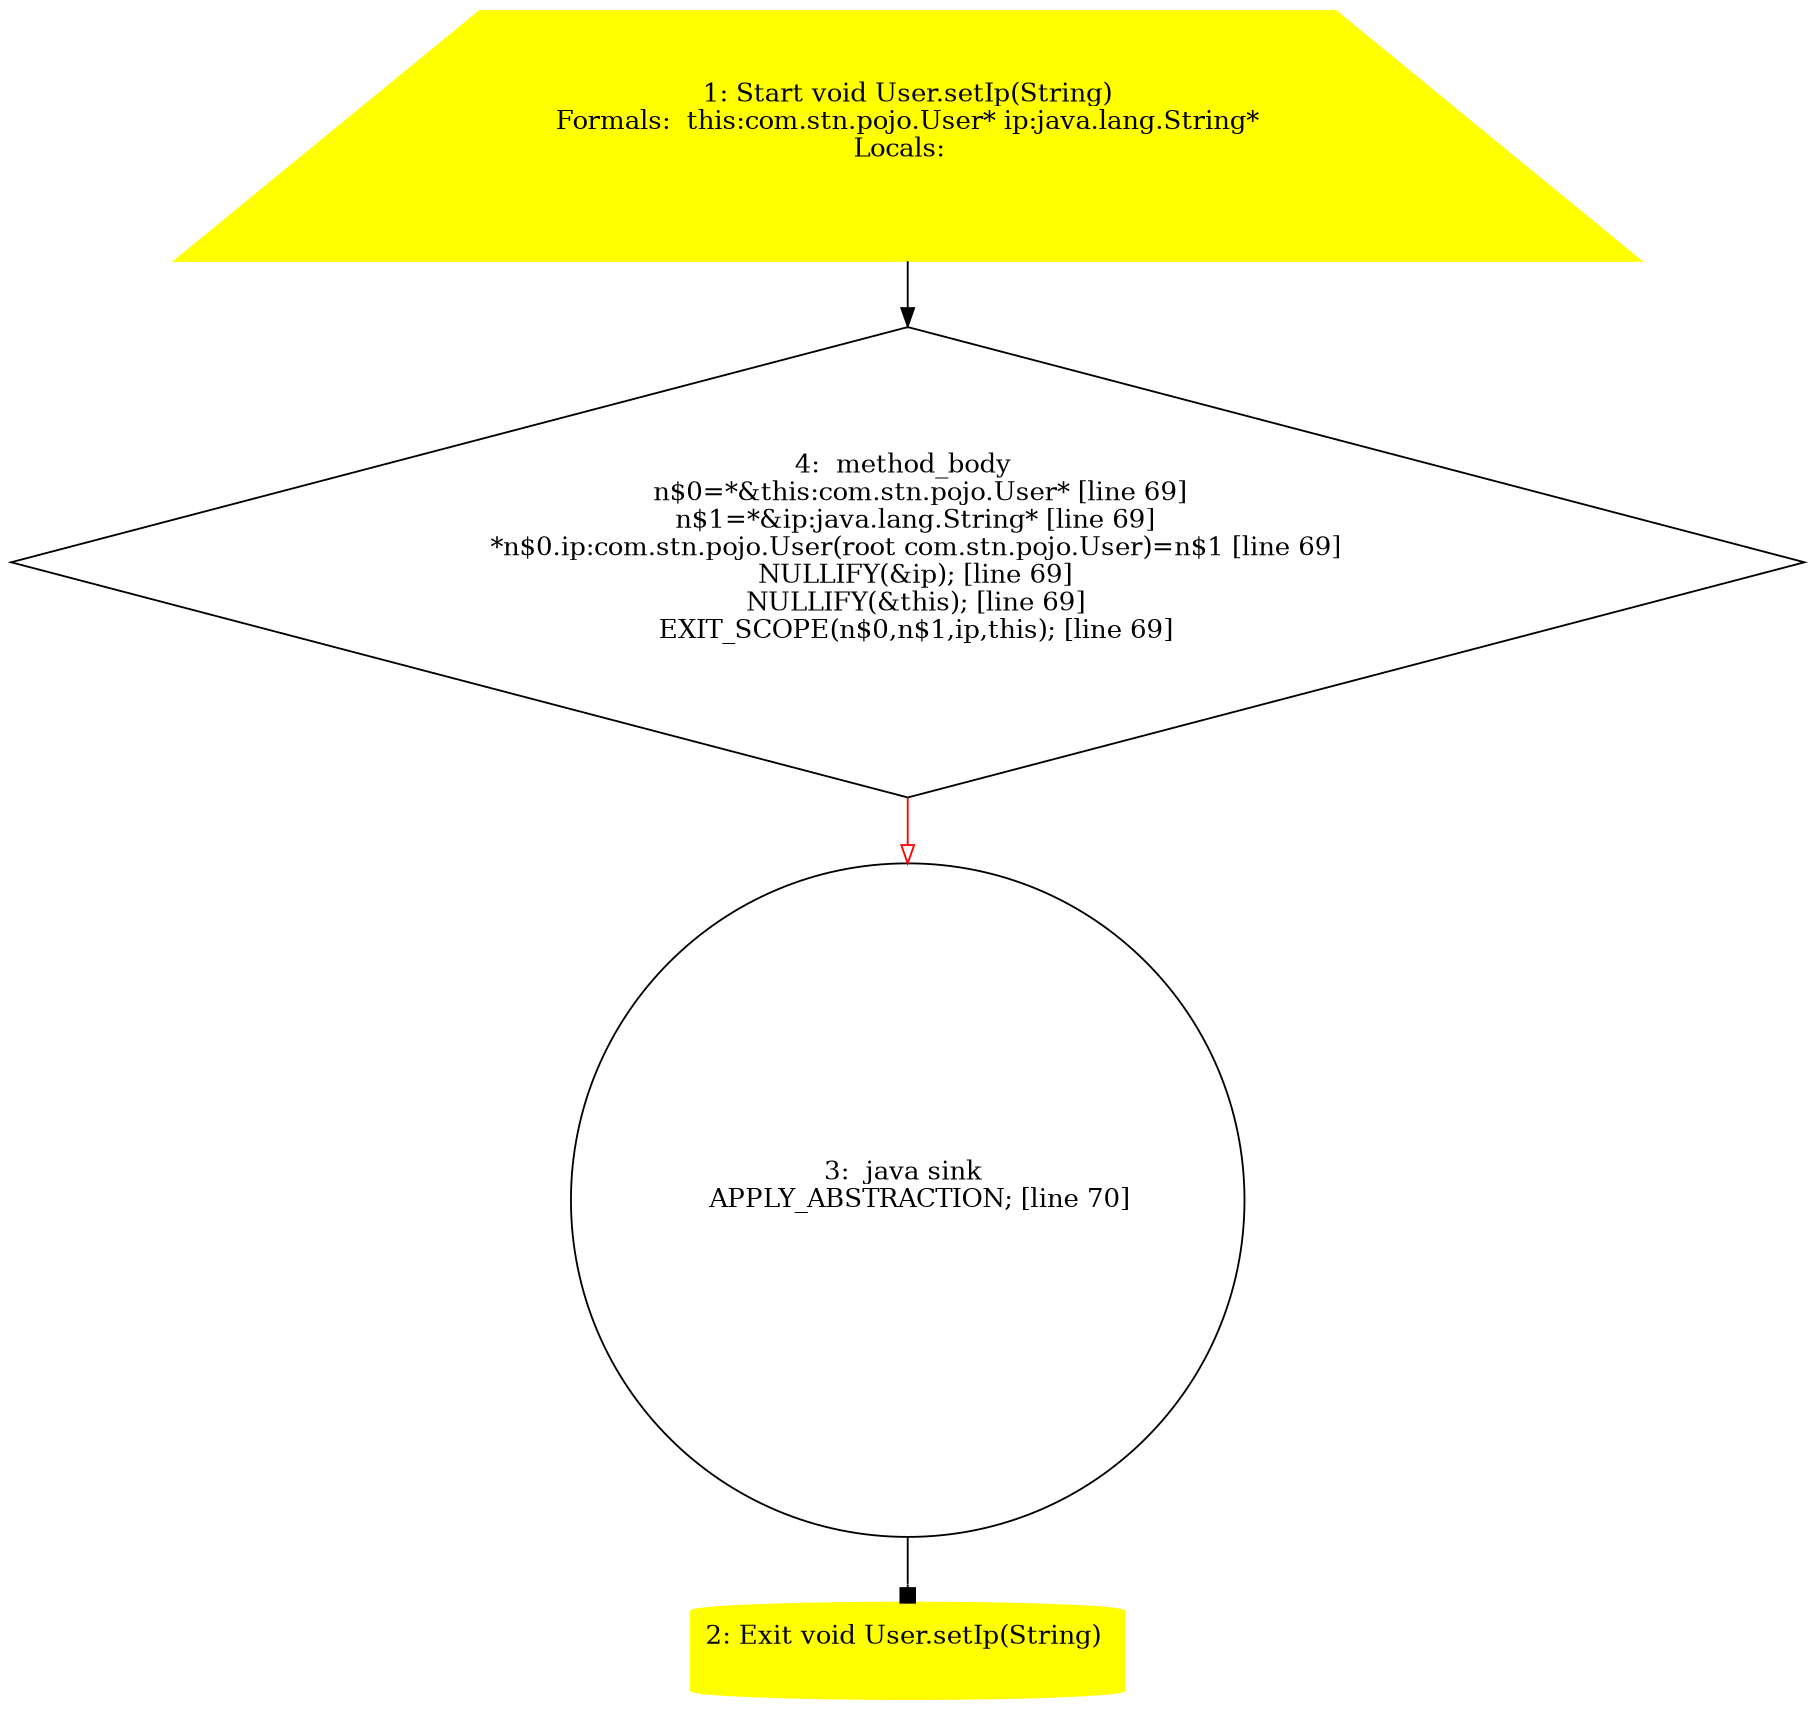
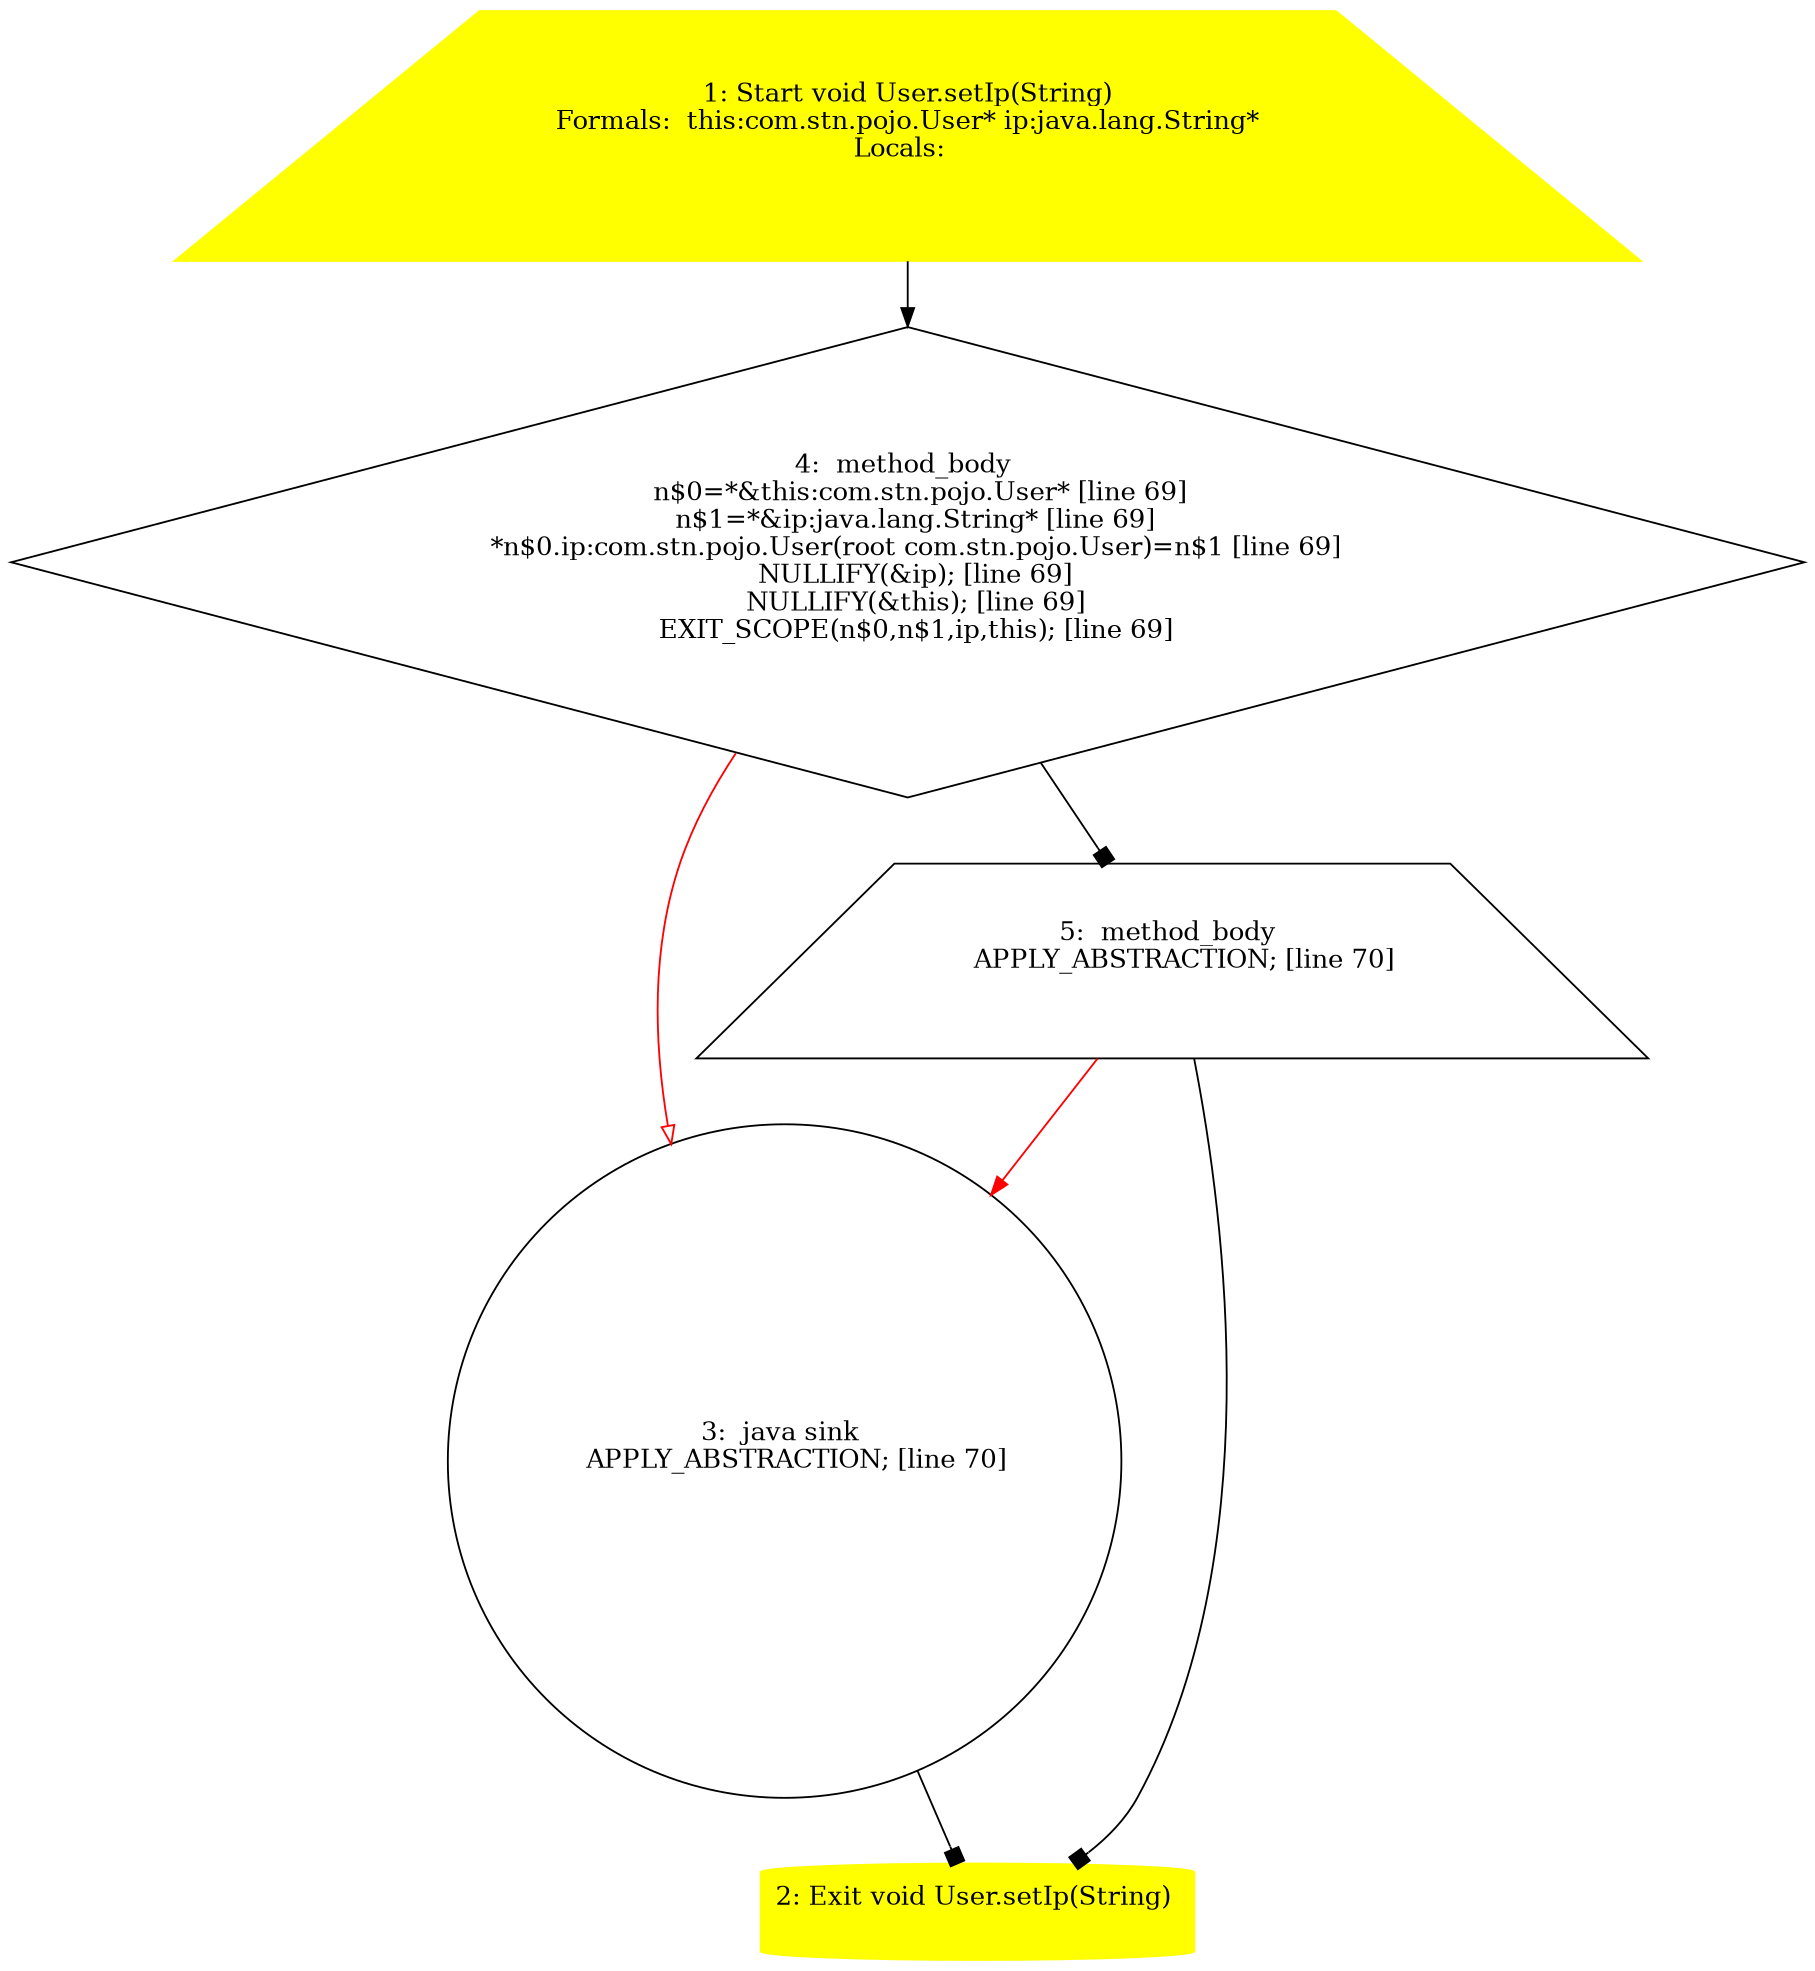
none -> (1172, 961)
